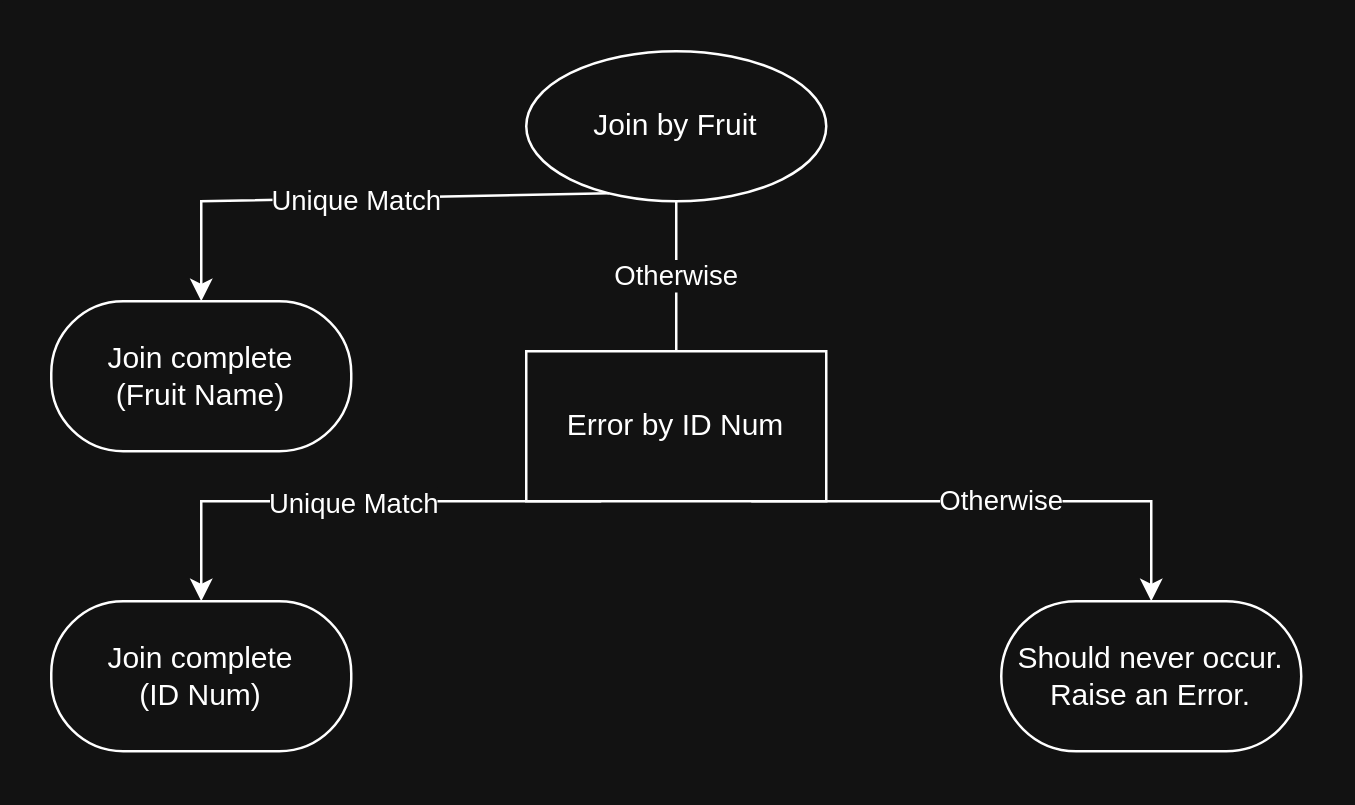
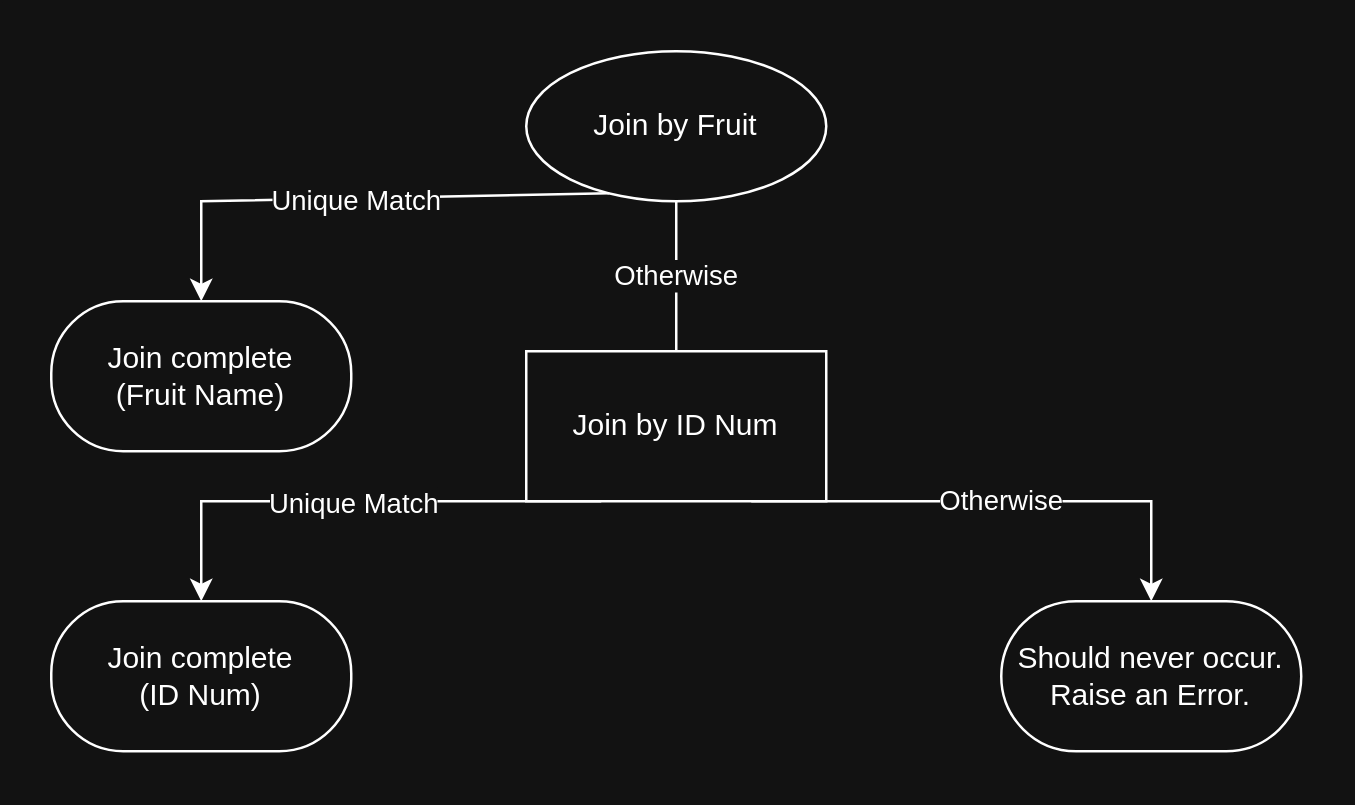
(676, 426) -> (676, 426)
